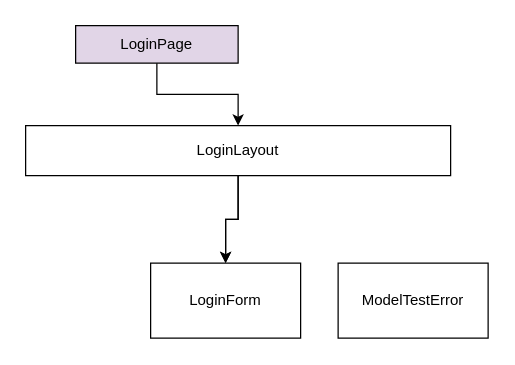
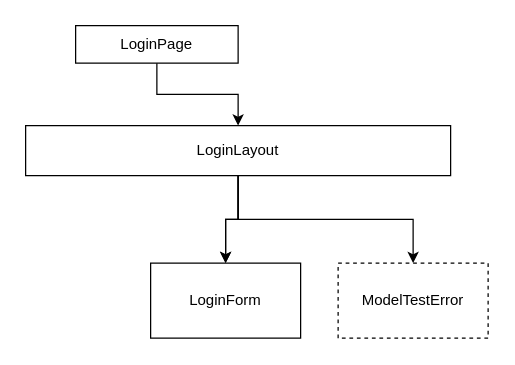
(157, 44) -> (157, 44)
none -> (344, 219)
(413, 301) -> (413, 301)
